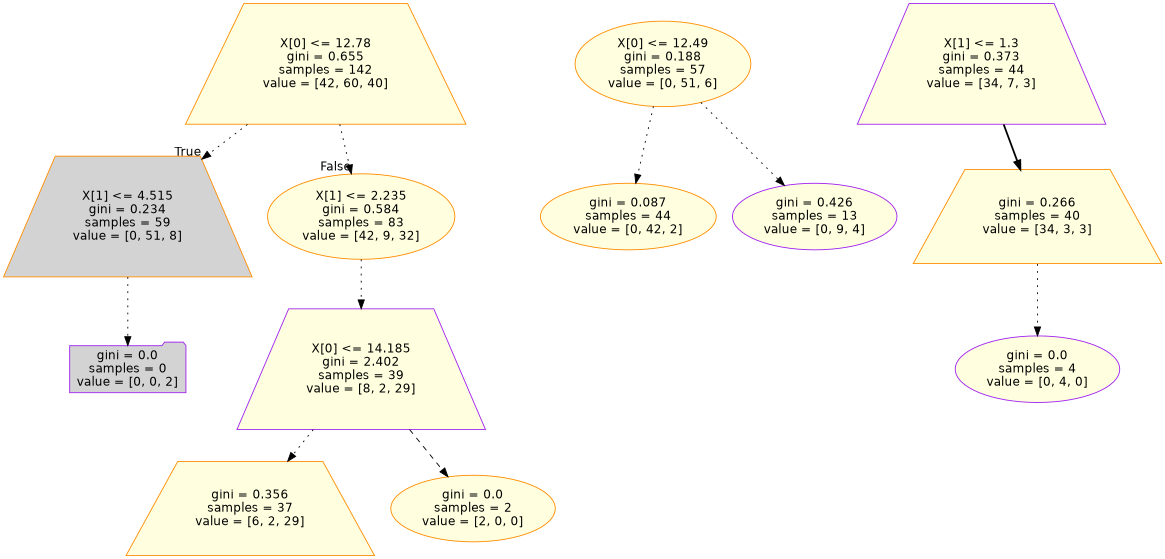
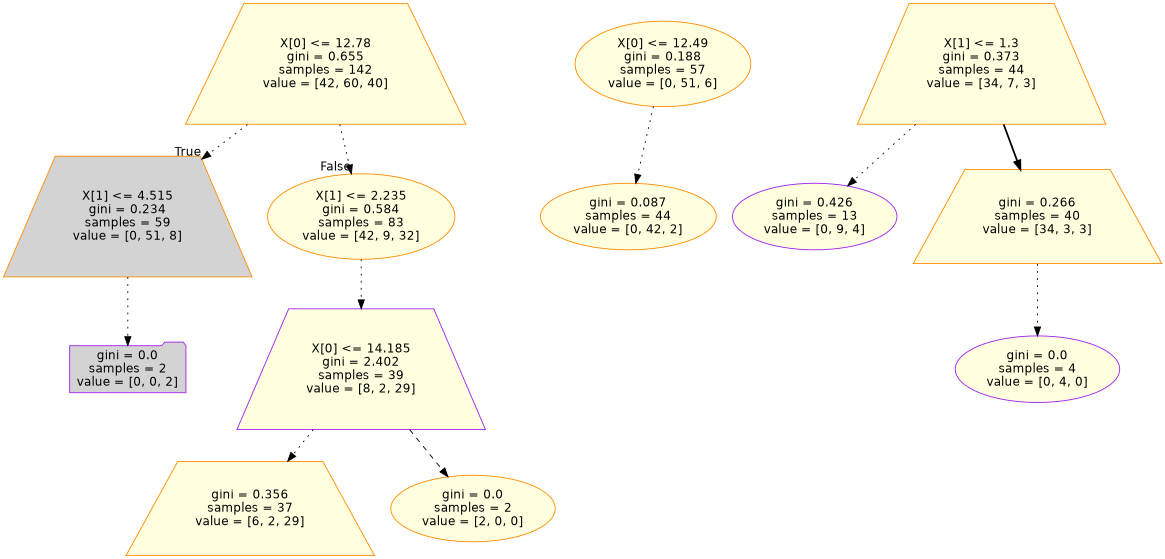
(982, 64) -> (982, 64)
(739, 141) -> (885, 152)
(128, 369) -> (128, 369)
